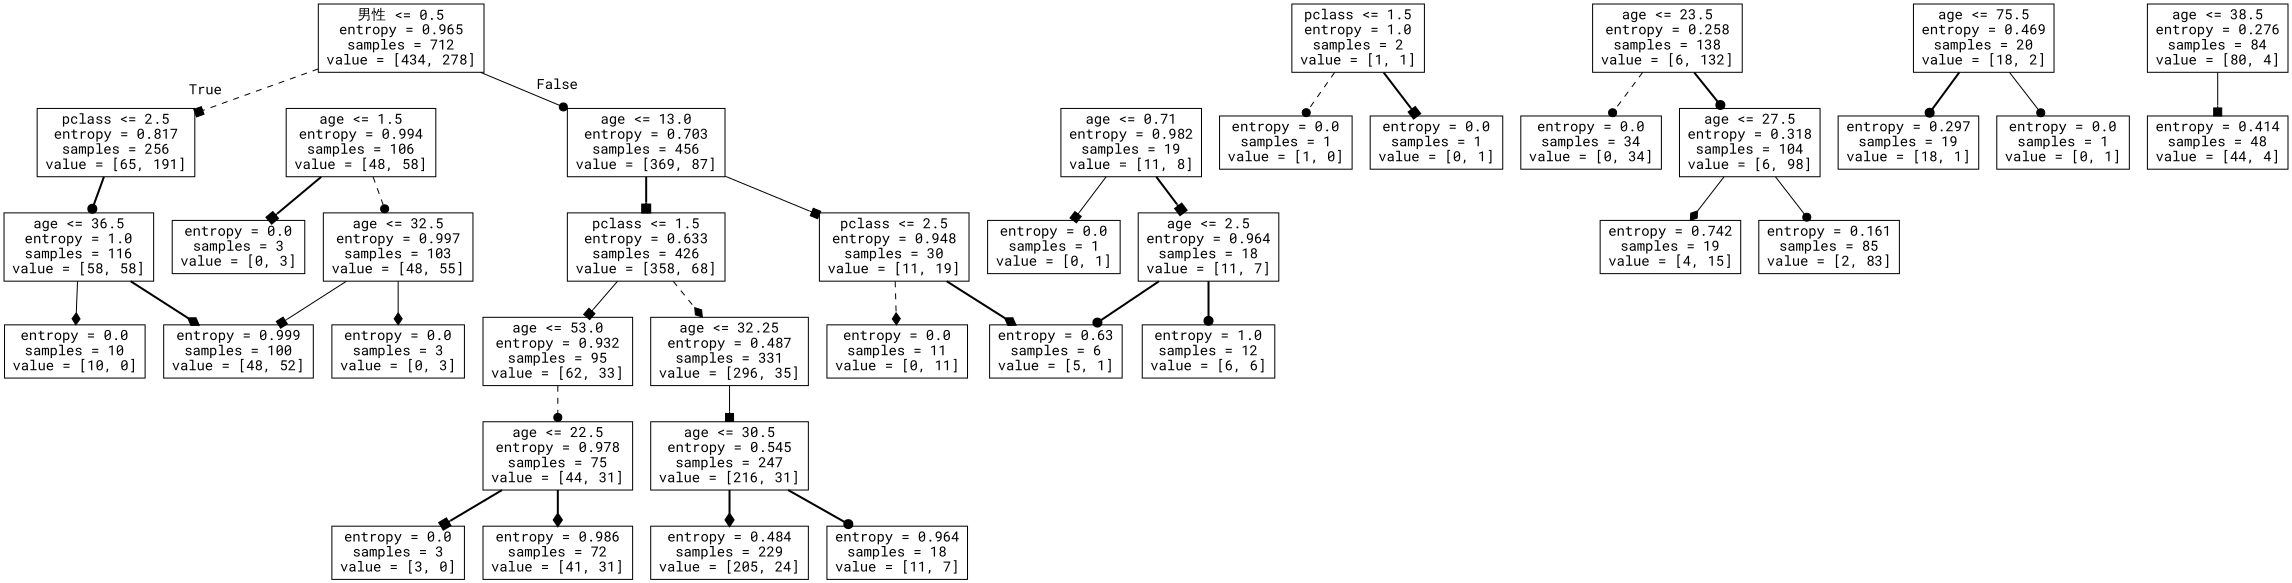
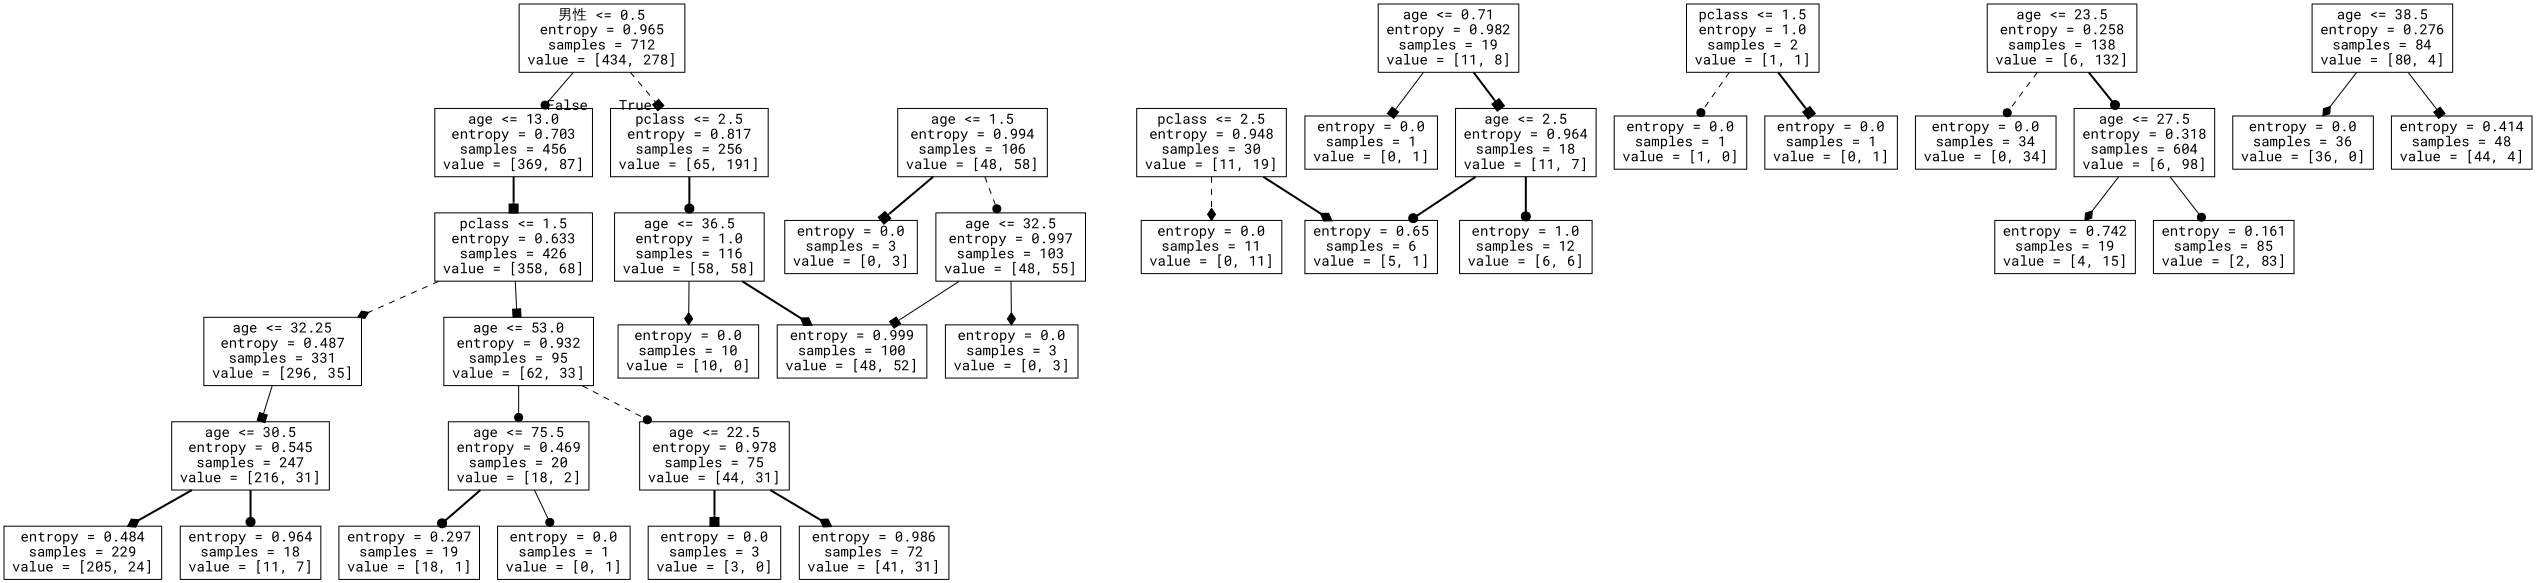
(1750, 143) -> (2144, 143)
none -> (2303, 143)
(767, 194) -> none
(1056, 351) -> (1371, 247)
none -> (519, 399)
